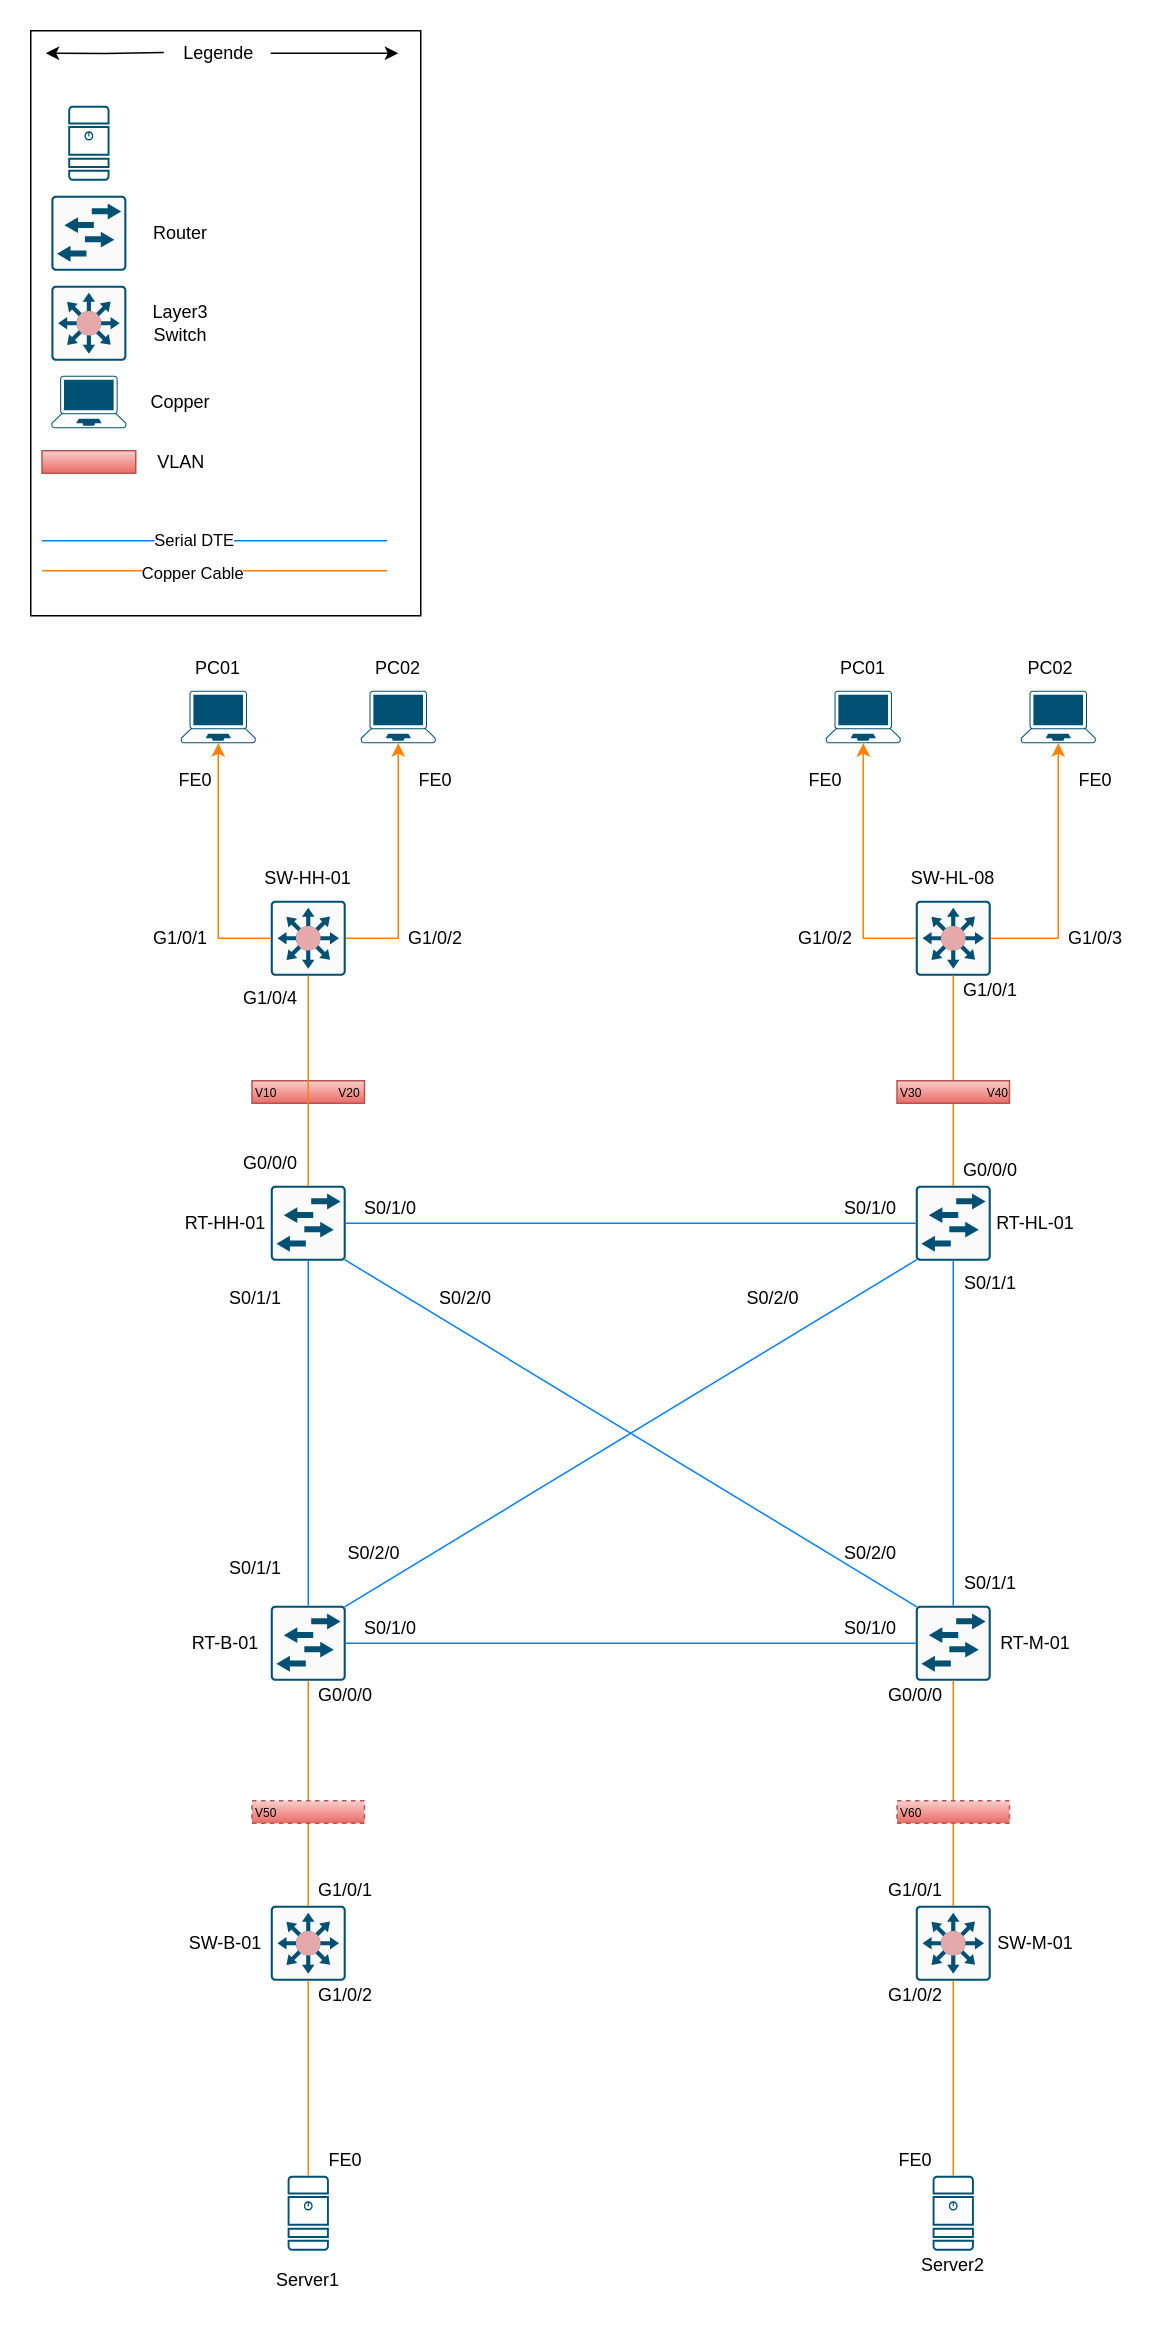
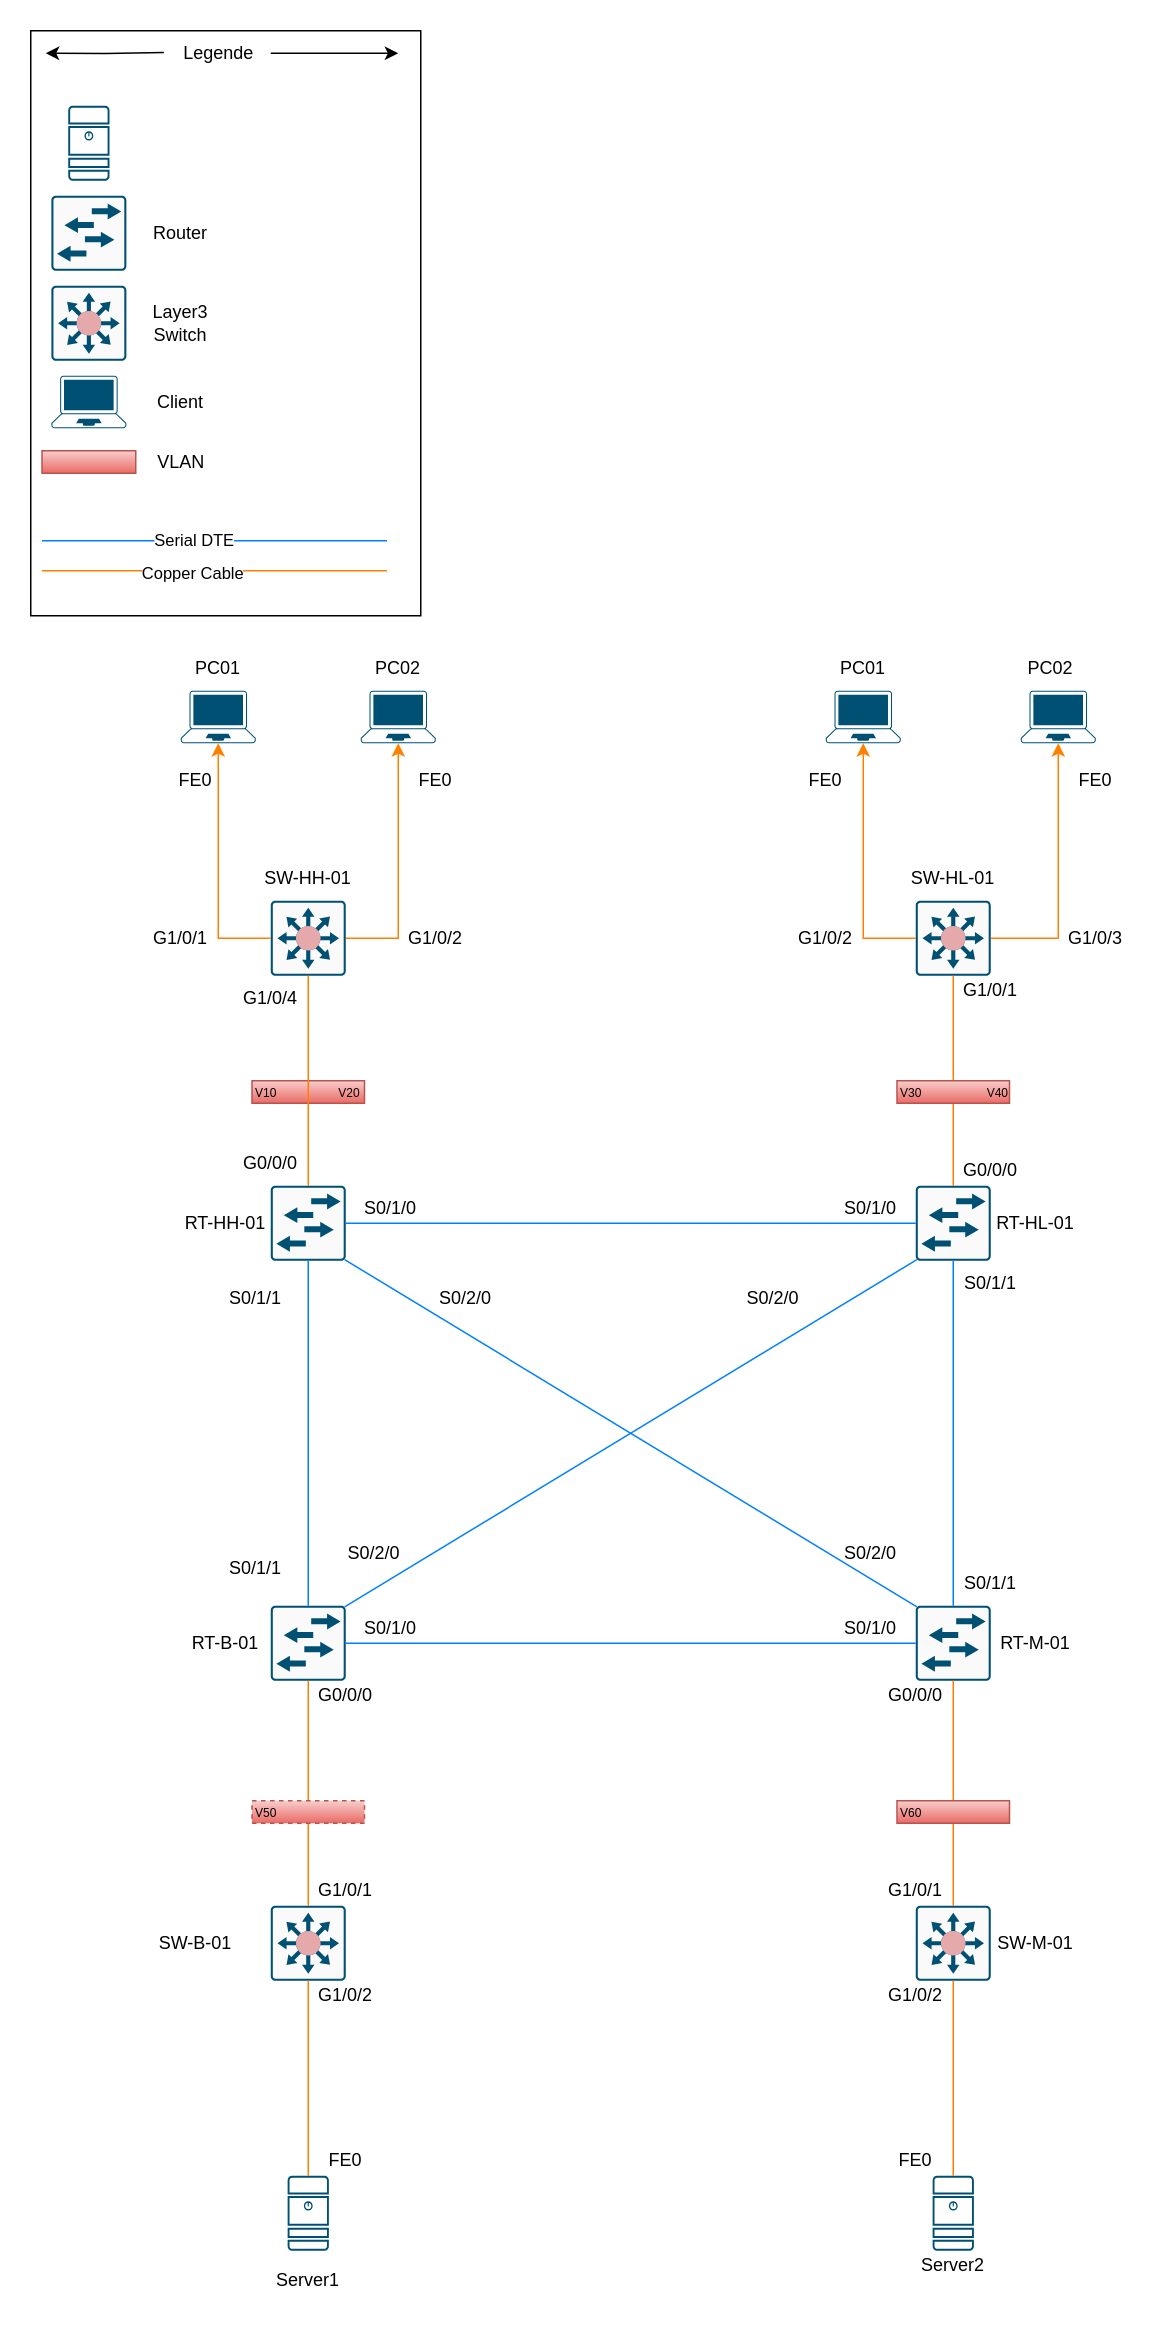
(181, 403) -> (181, 403)
(953, 878) -> (953, 878)
(953, 1812) -> (953, 1812)
(226, 1943) -> (196, 1943)
